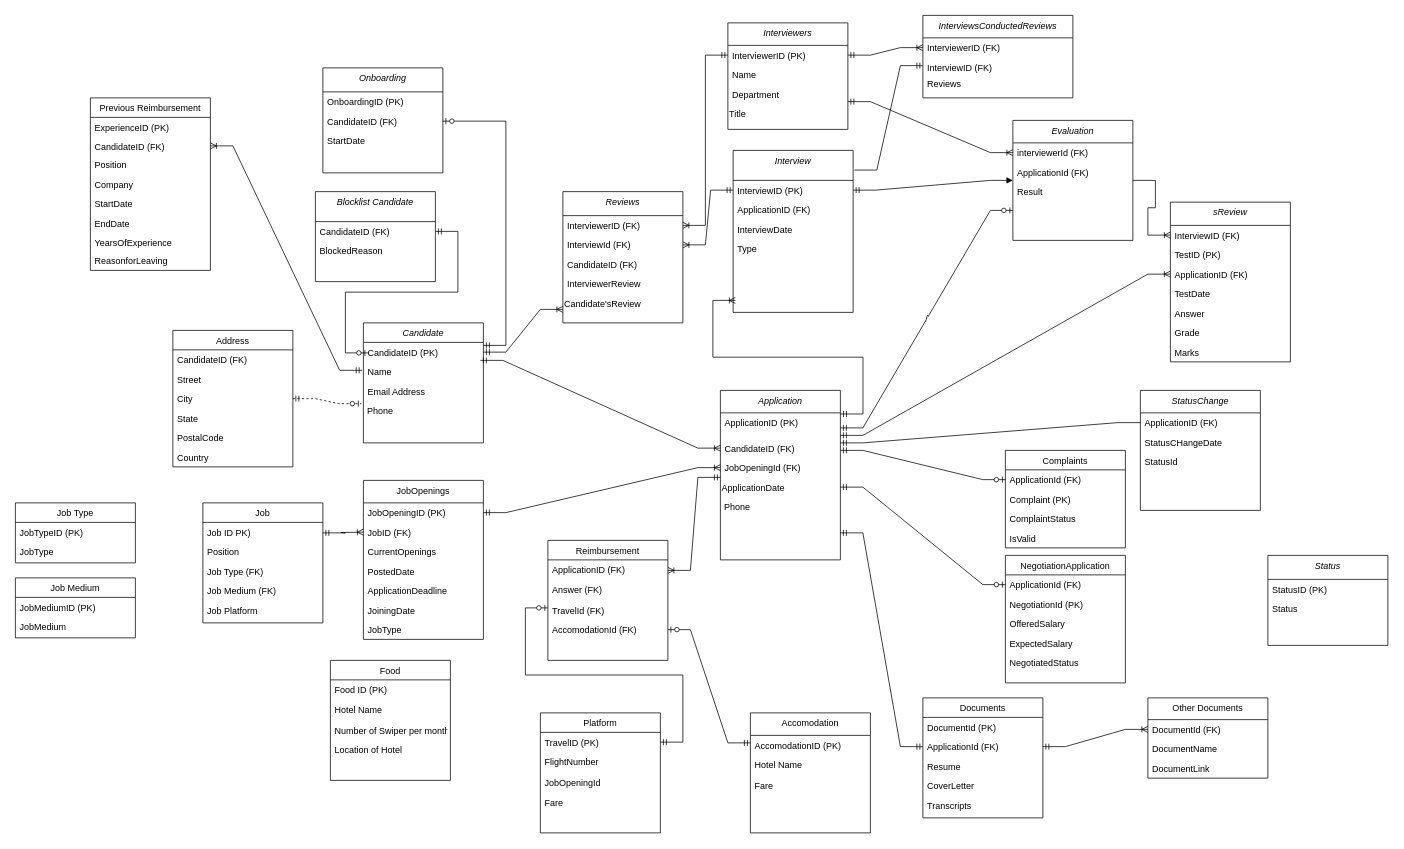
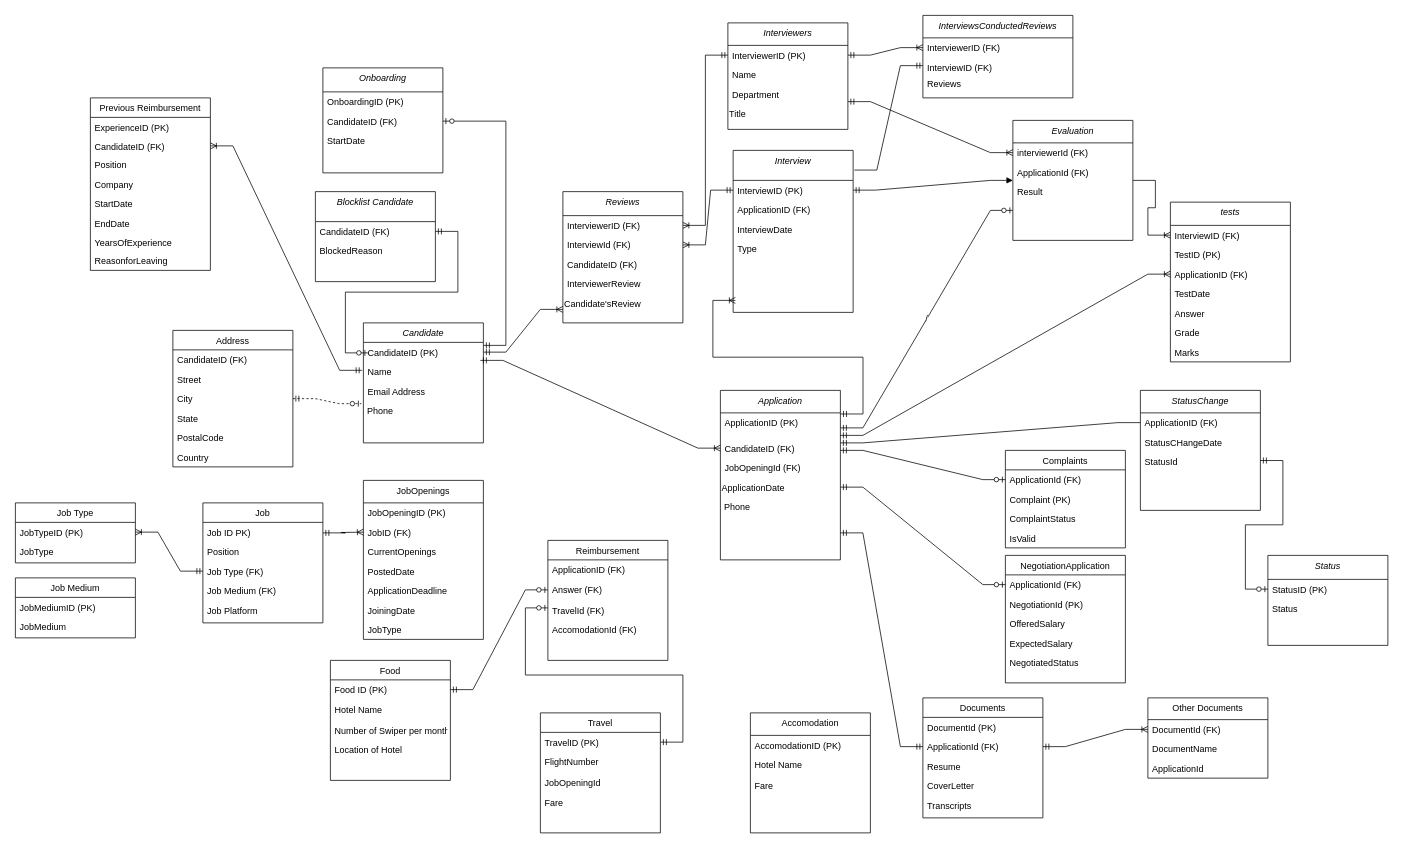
(1230, 212) -> (1230, 212)
(601, 490) -> none
(694, 524) -> none
none -> (1265, 525)
none -> (169, 551)
none -> (499, 641)
(709, 686) -> none
(600, 723) -> (600, 723)
(1181, 769) -> (1181, 769)
